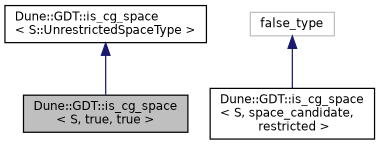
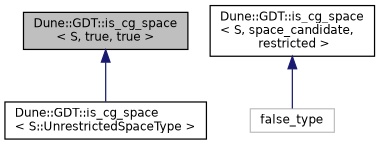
(292, 68) -> (292, 89)
(106, 75) -> (106, 82)
